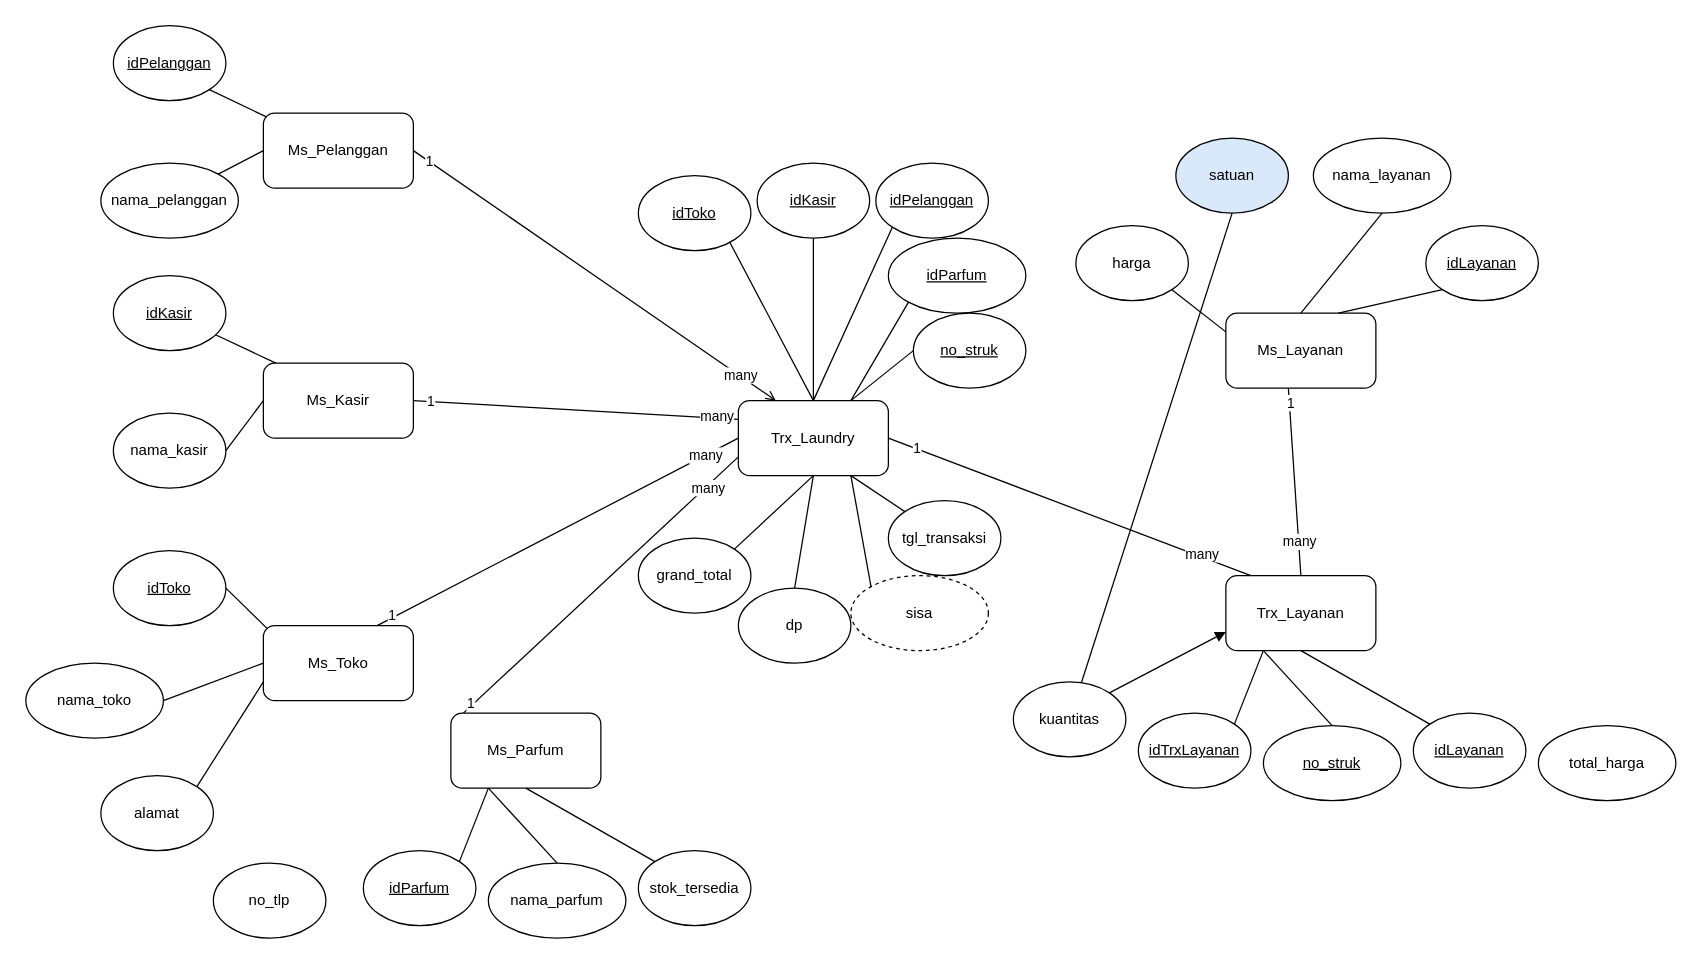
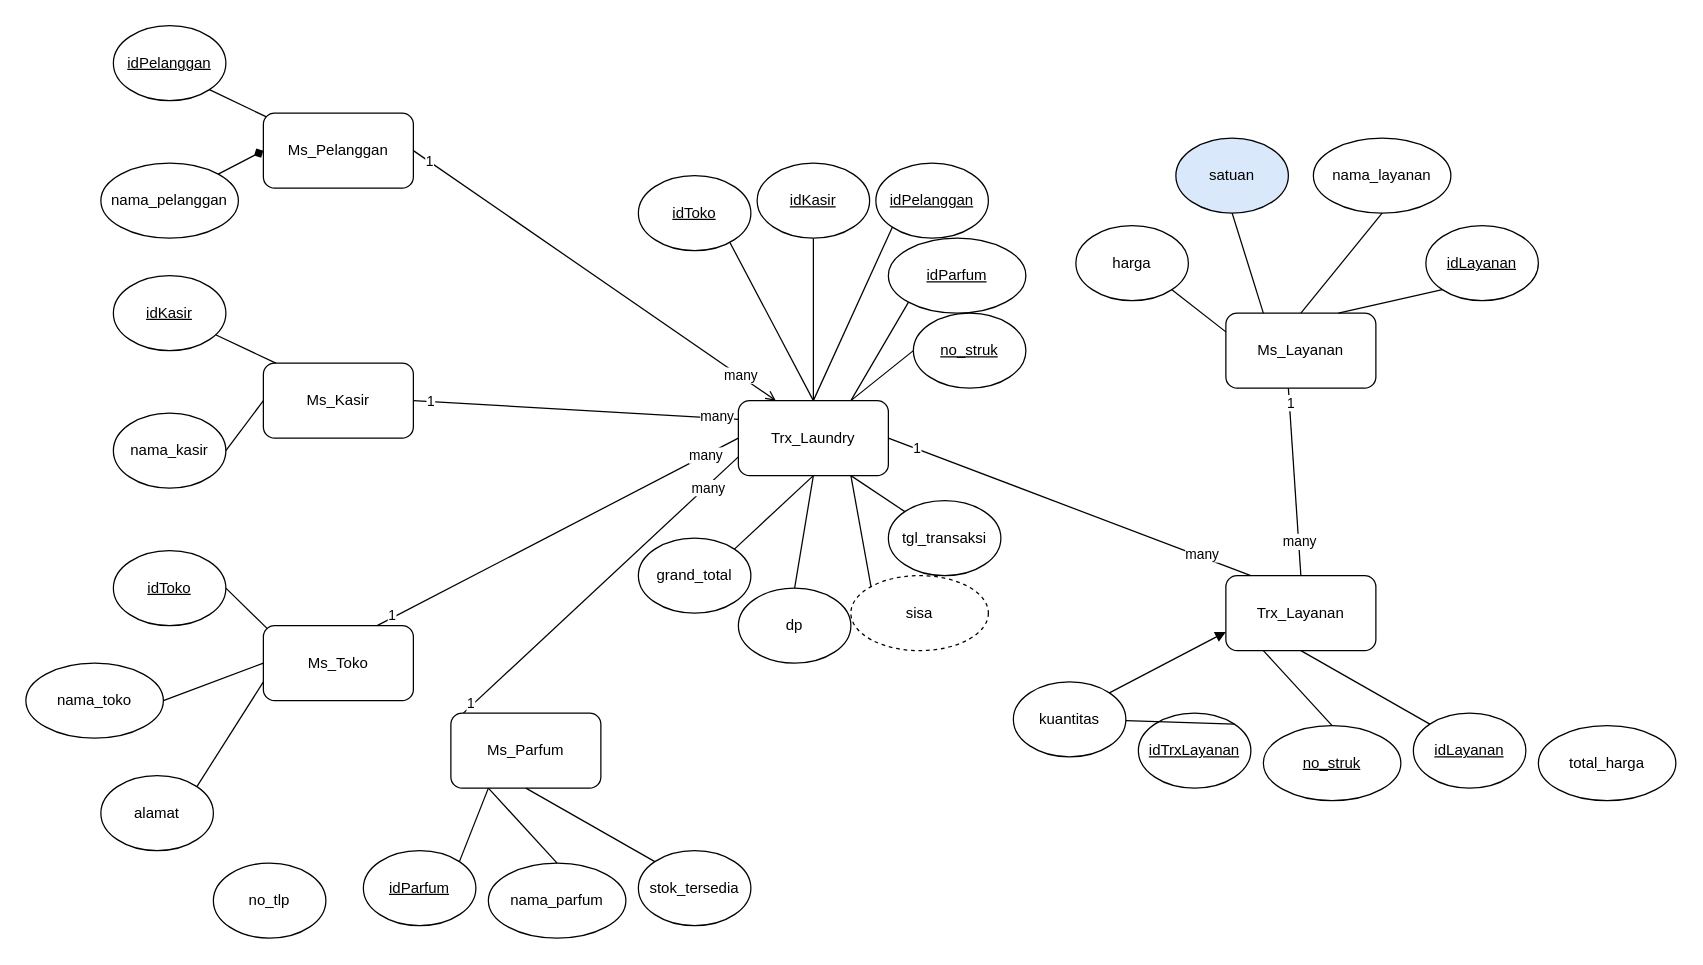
(259, 153) -> (254, 156)
(1157, 447) -> (1248, 263)
(1248, 688) -> (1180, 722)
